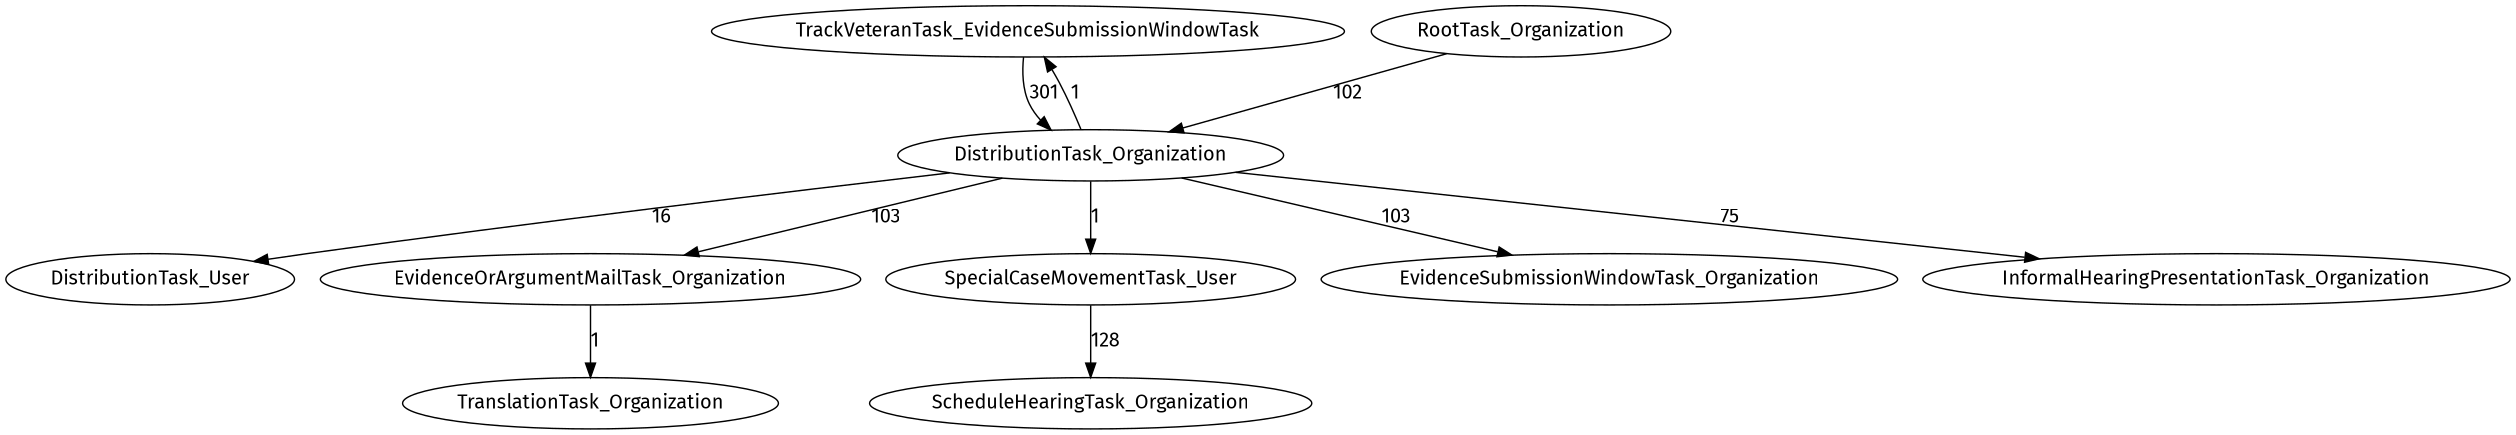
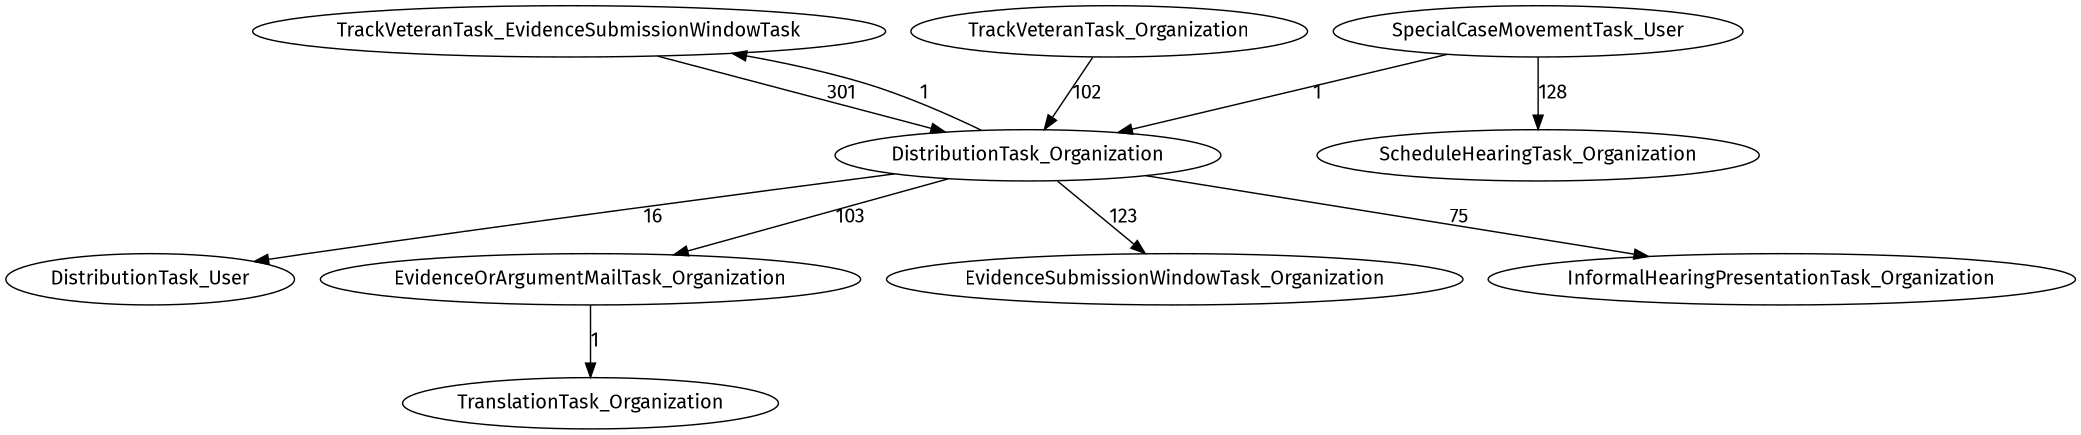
(1521, 31) -> (1109, 31)
(1091, 210) -> (1289, 92)
(1396, 217) -> (1123, 217)
